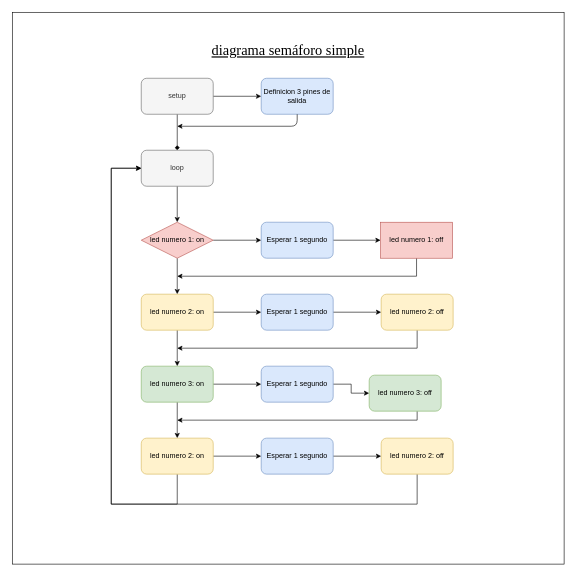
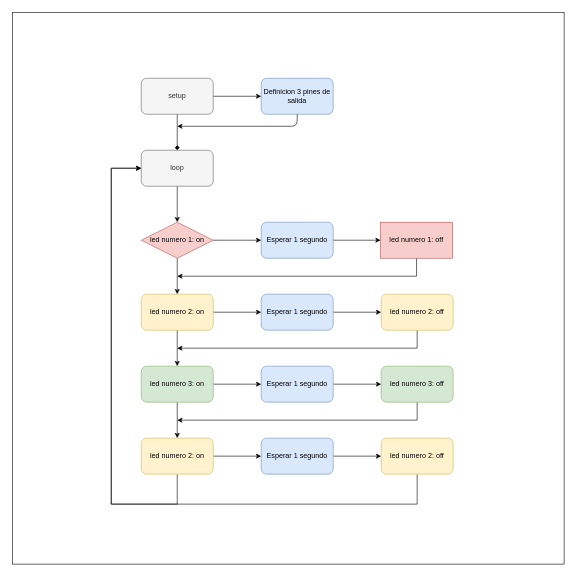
(288, 51) -> none
(405, 393) -> (417, 384)
